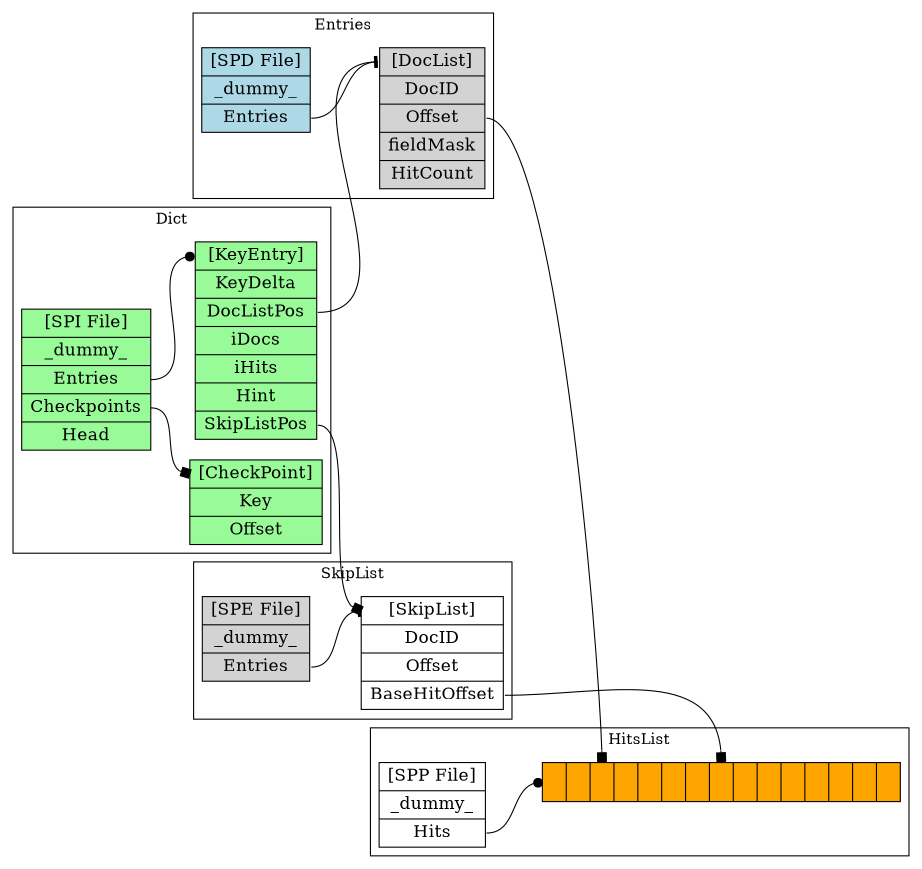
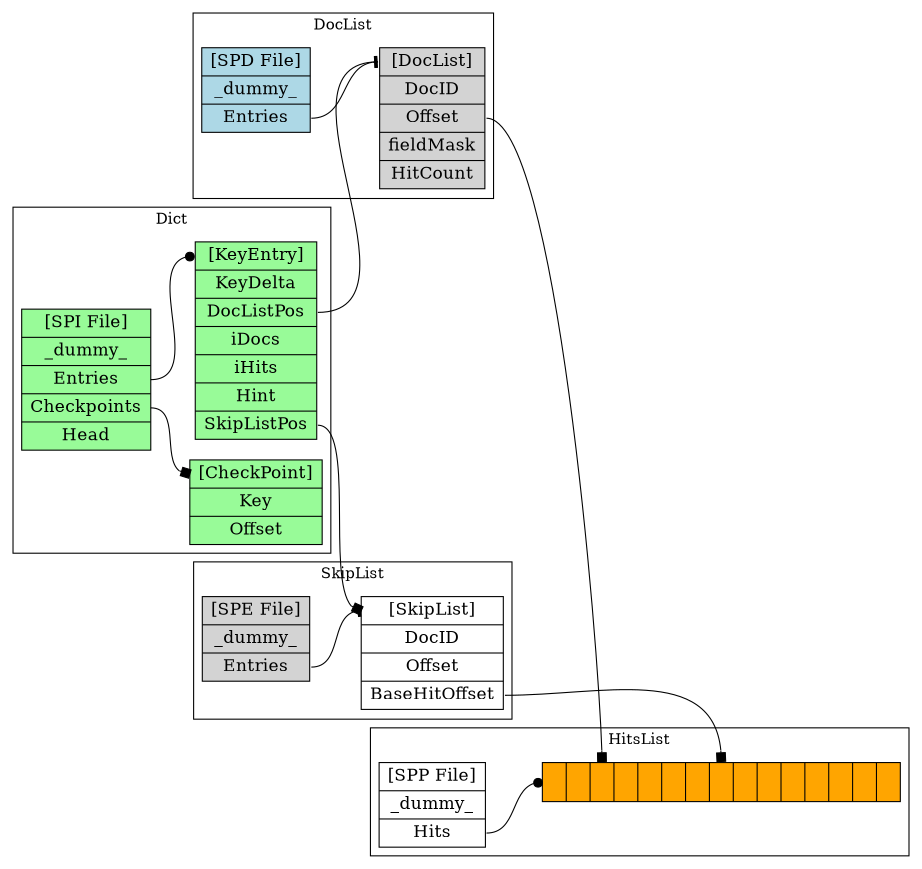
(343, 25) -> (343, 25)
